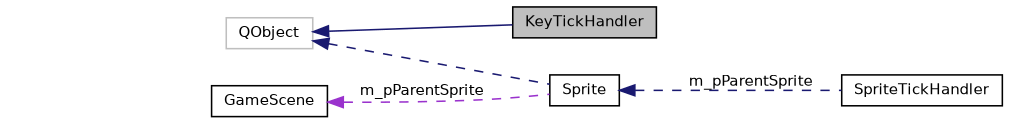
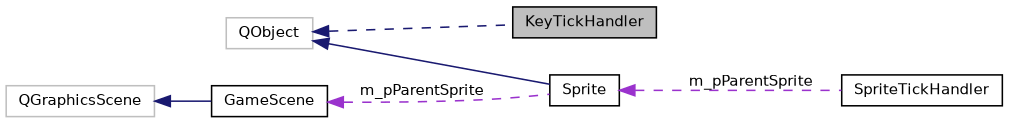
(421, 28) -> (421, 28)
(439, 64) -> (439, 64)
(738, 90) -> (738, 90)
none -> (80, 101)
